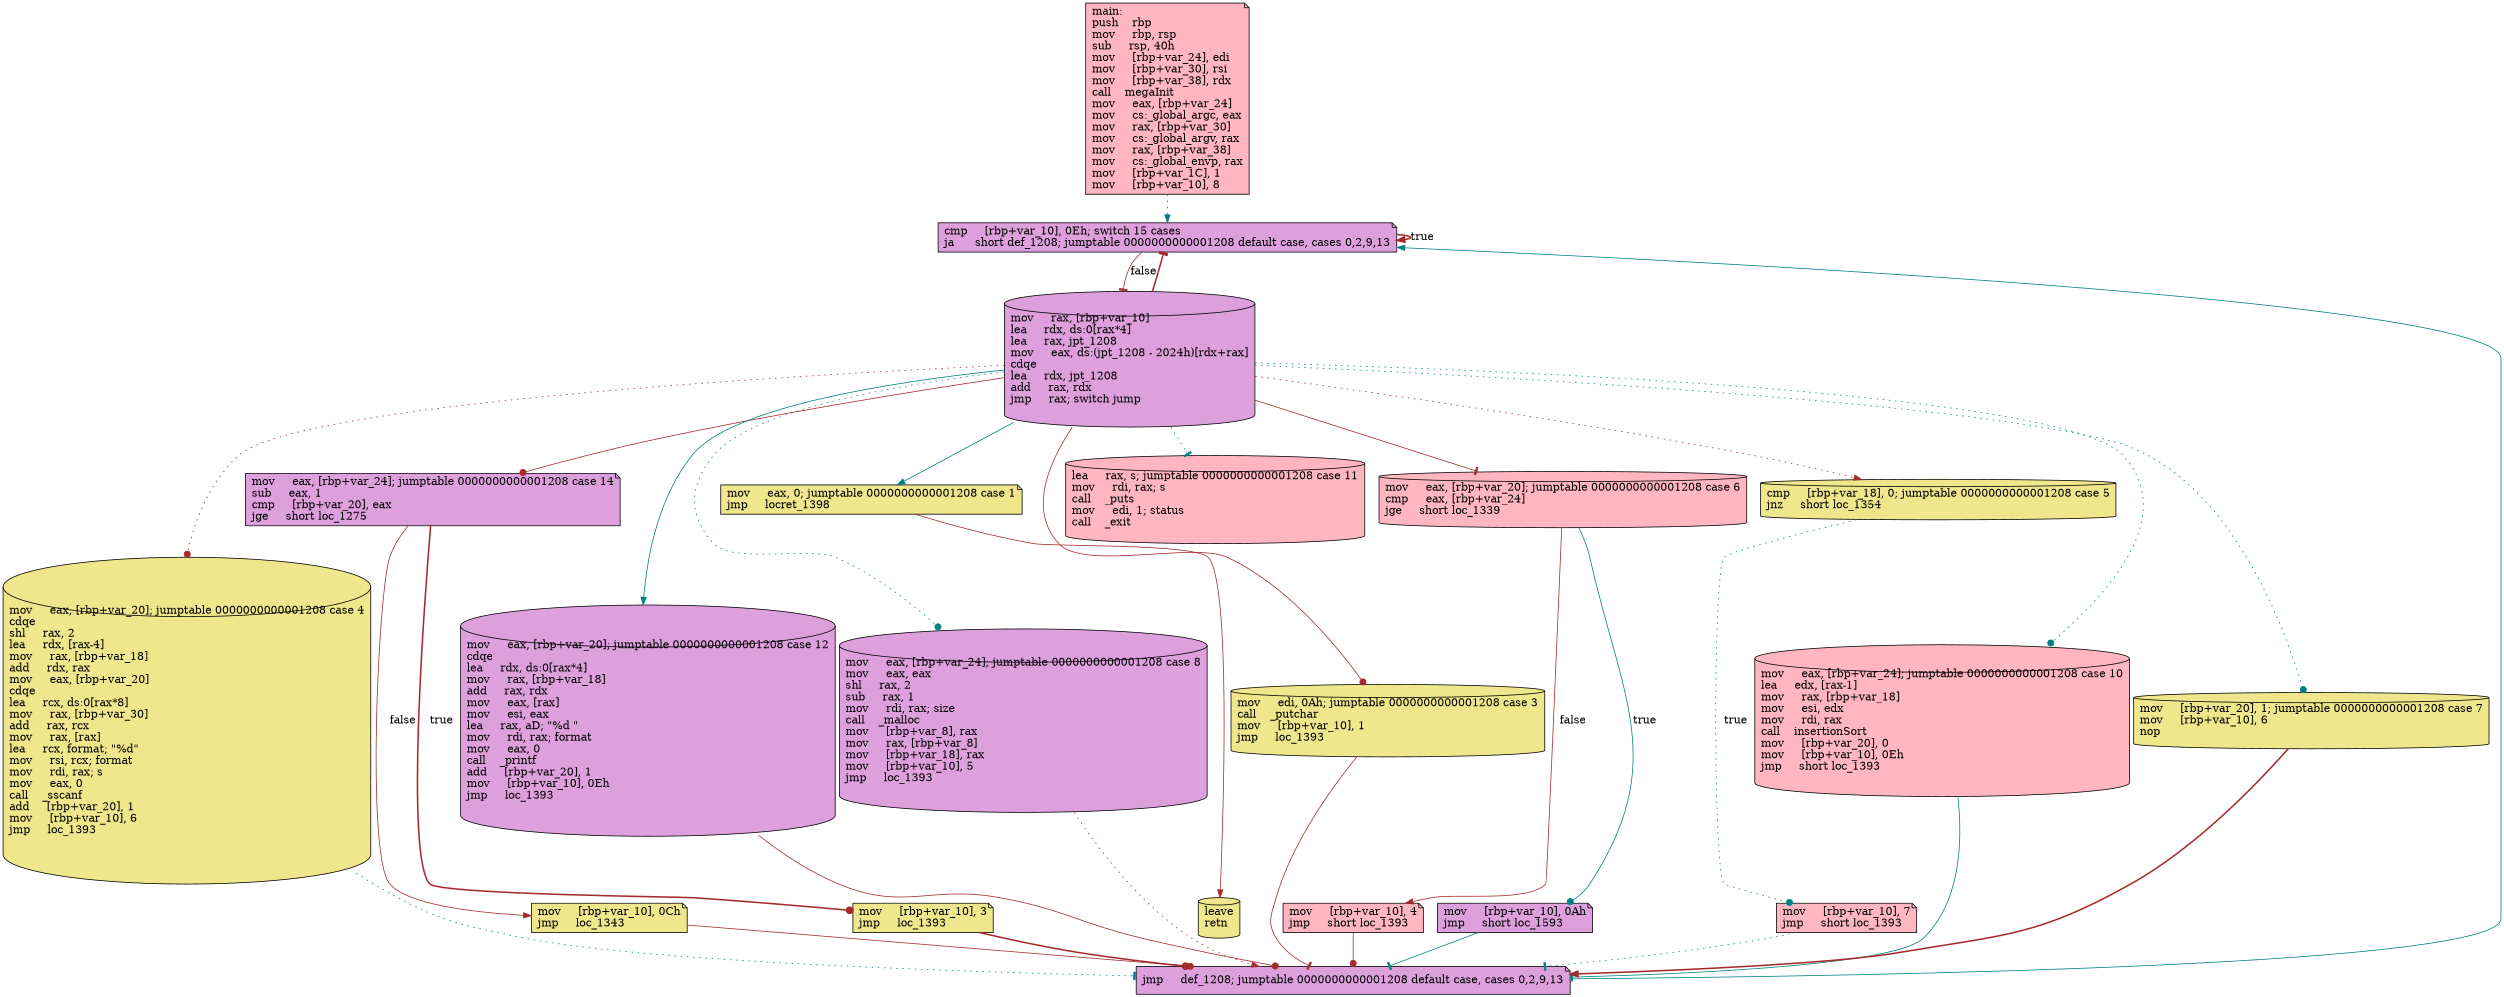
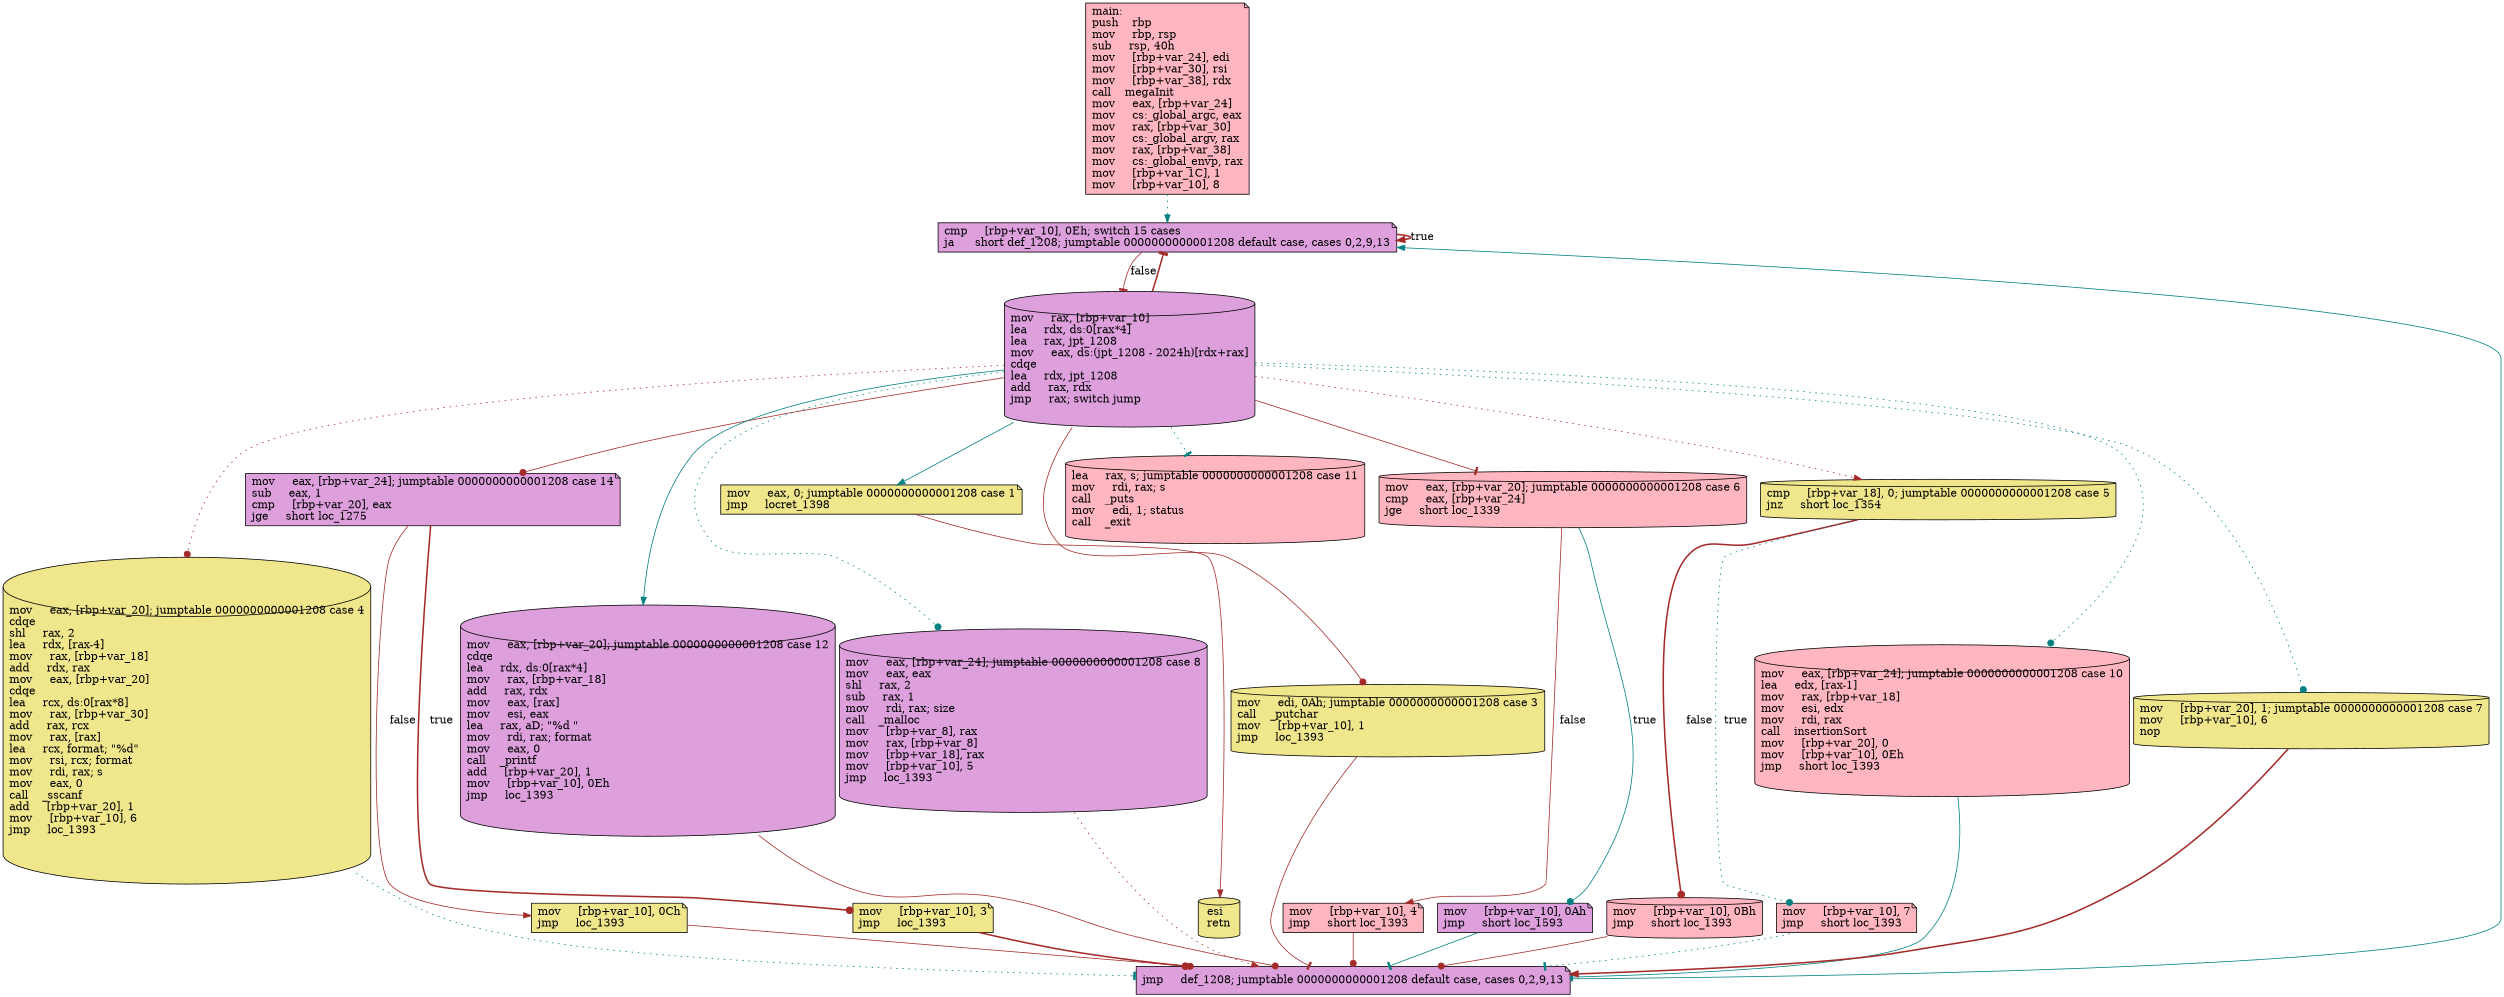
(609, 918) -> (609, 918)
(1219, 918) -> (1219, 918)
none -> (1685, 918)
